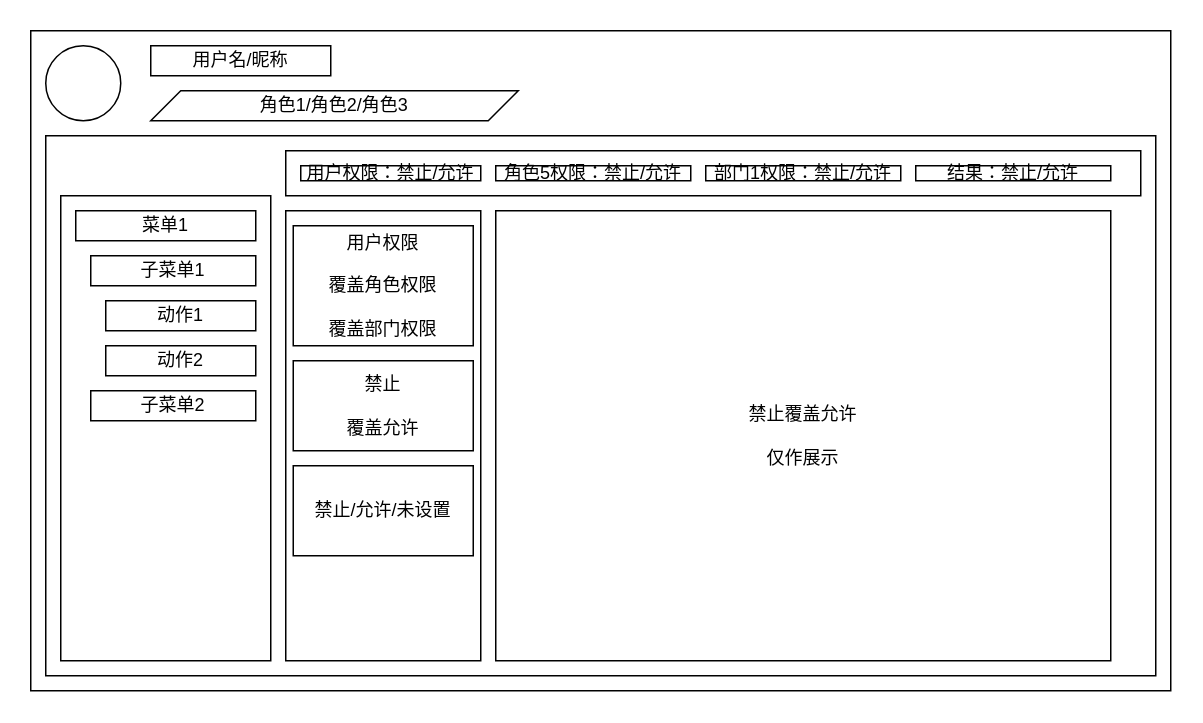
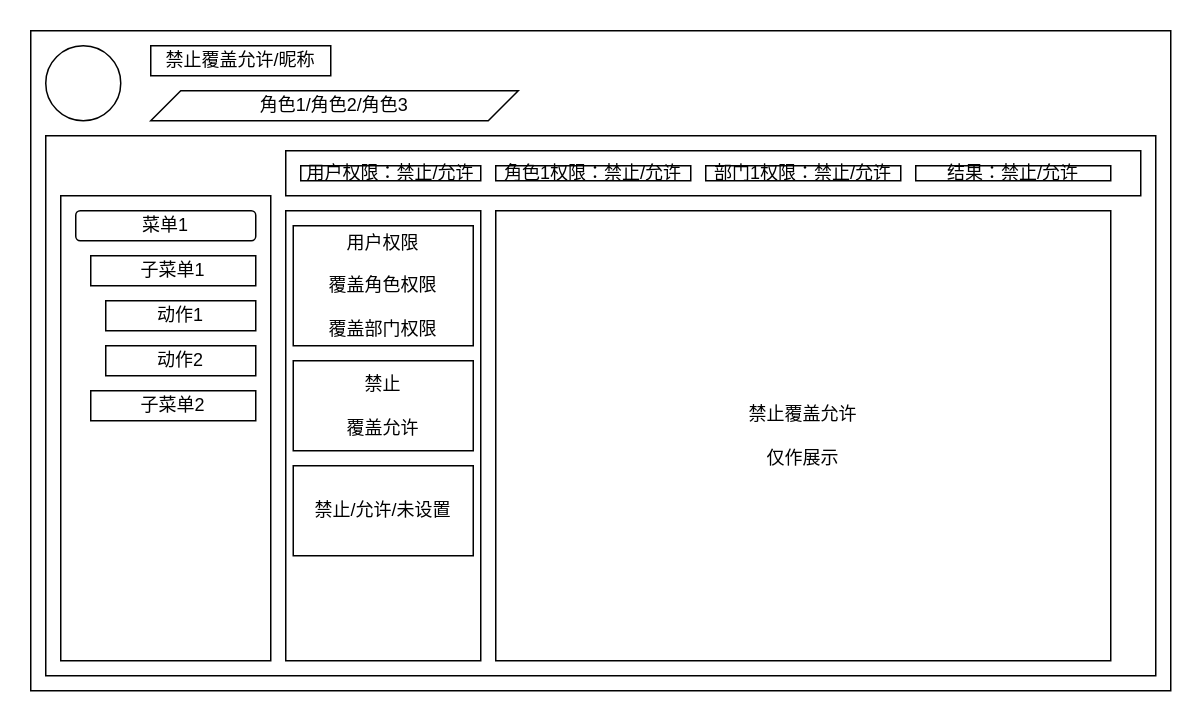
(241, 61) -> (241, 61)
(593, 173) -> (593, 173)
(166, 226) -> (166, 226)
